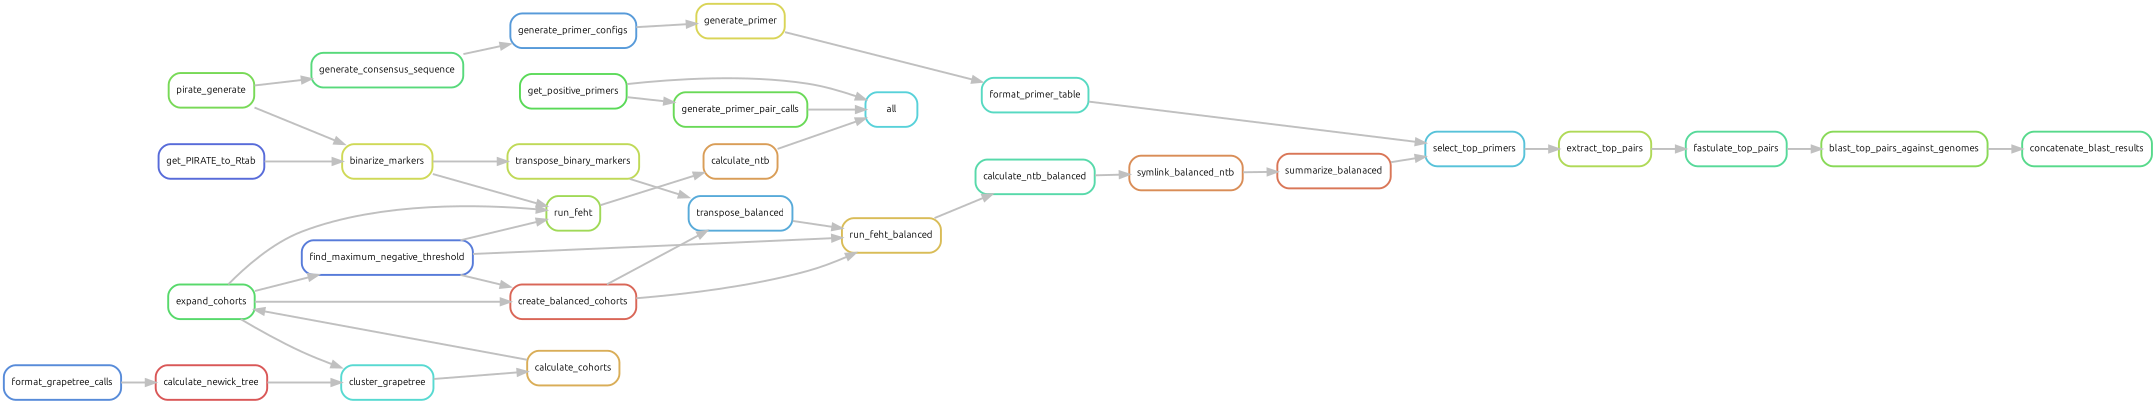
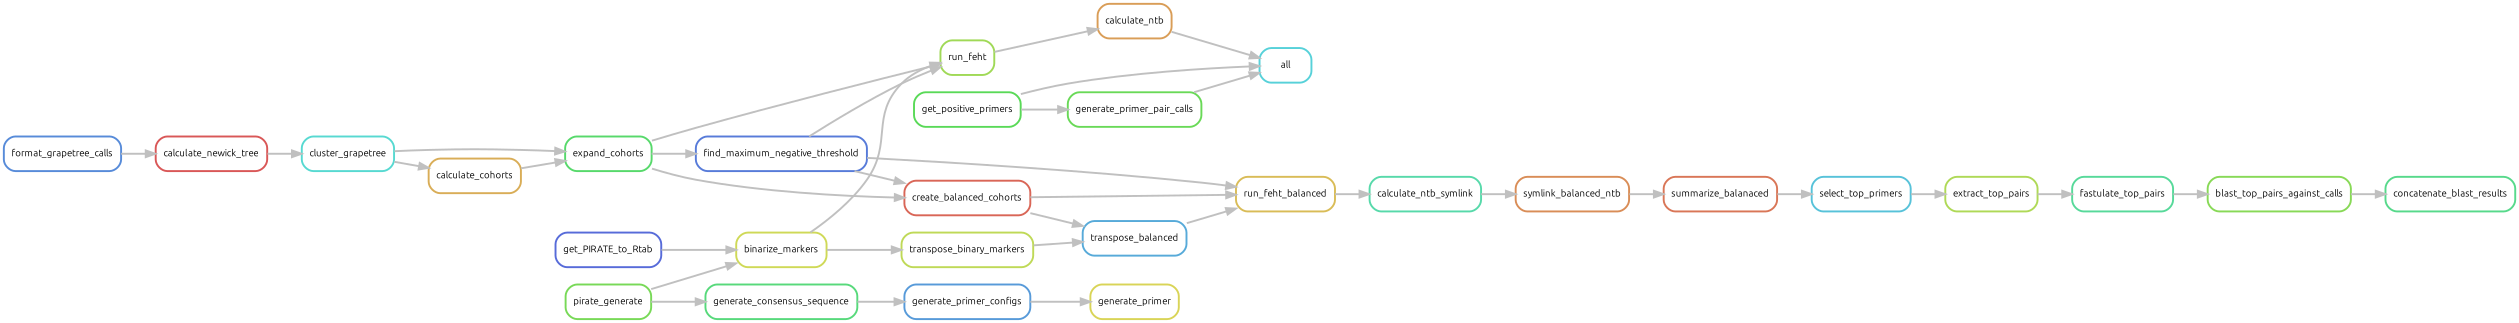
(1035, 95) -> none
(1904, 149) -> (2279, 194)
(1035, 177) -> (1425, 194)
(285, 344) -> (475, 149)
